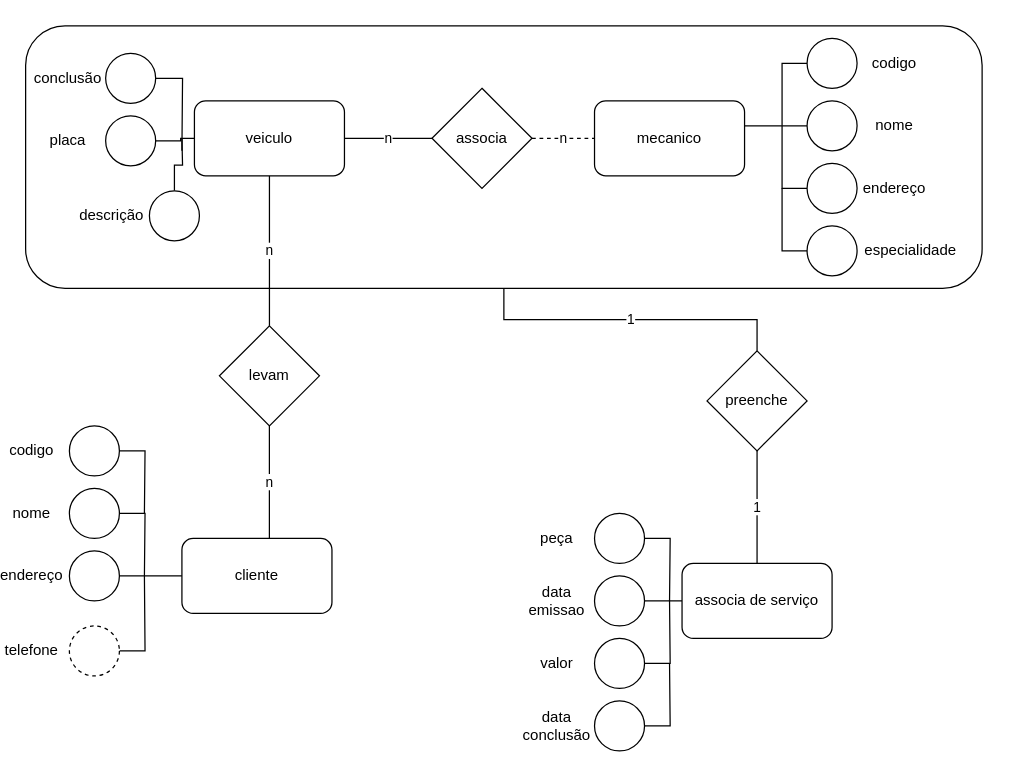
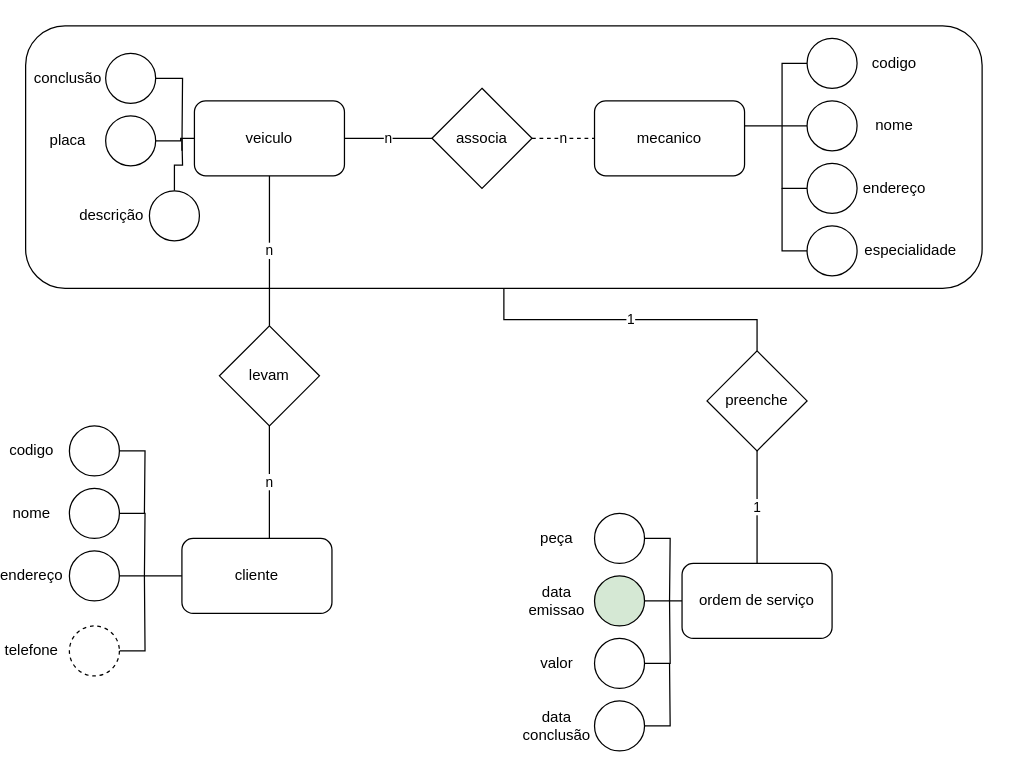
(619, 601) -> (619, 601)
(757, 601) -> (757, 601)
